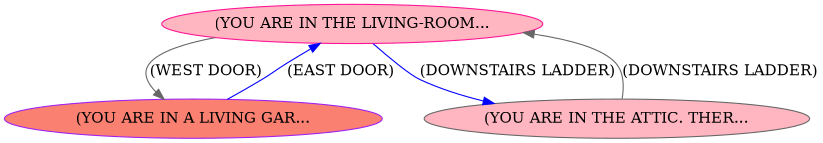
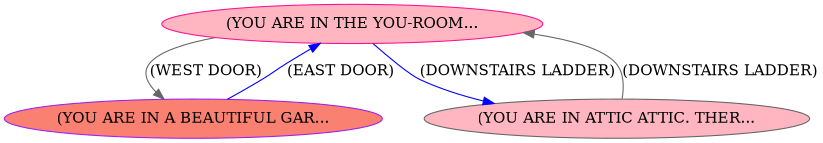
(352, 24) -> (352, 24)
(193, 119) -> (193, 119)
(617, 119) -> (617, 119)
